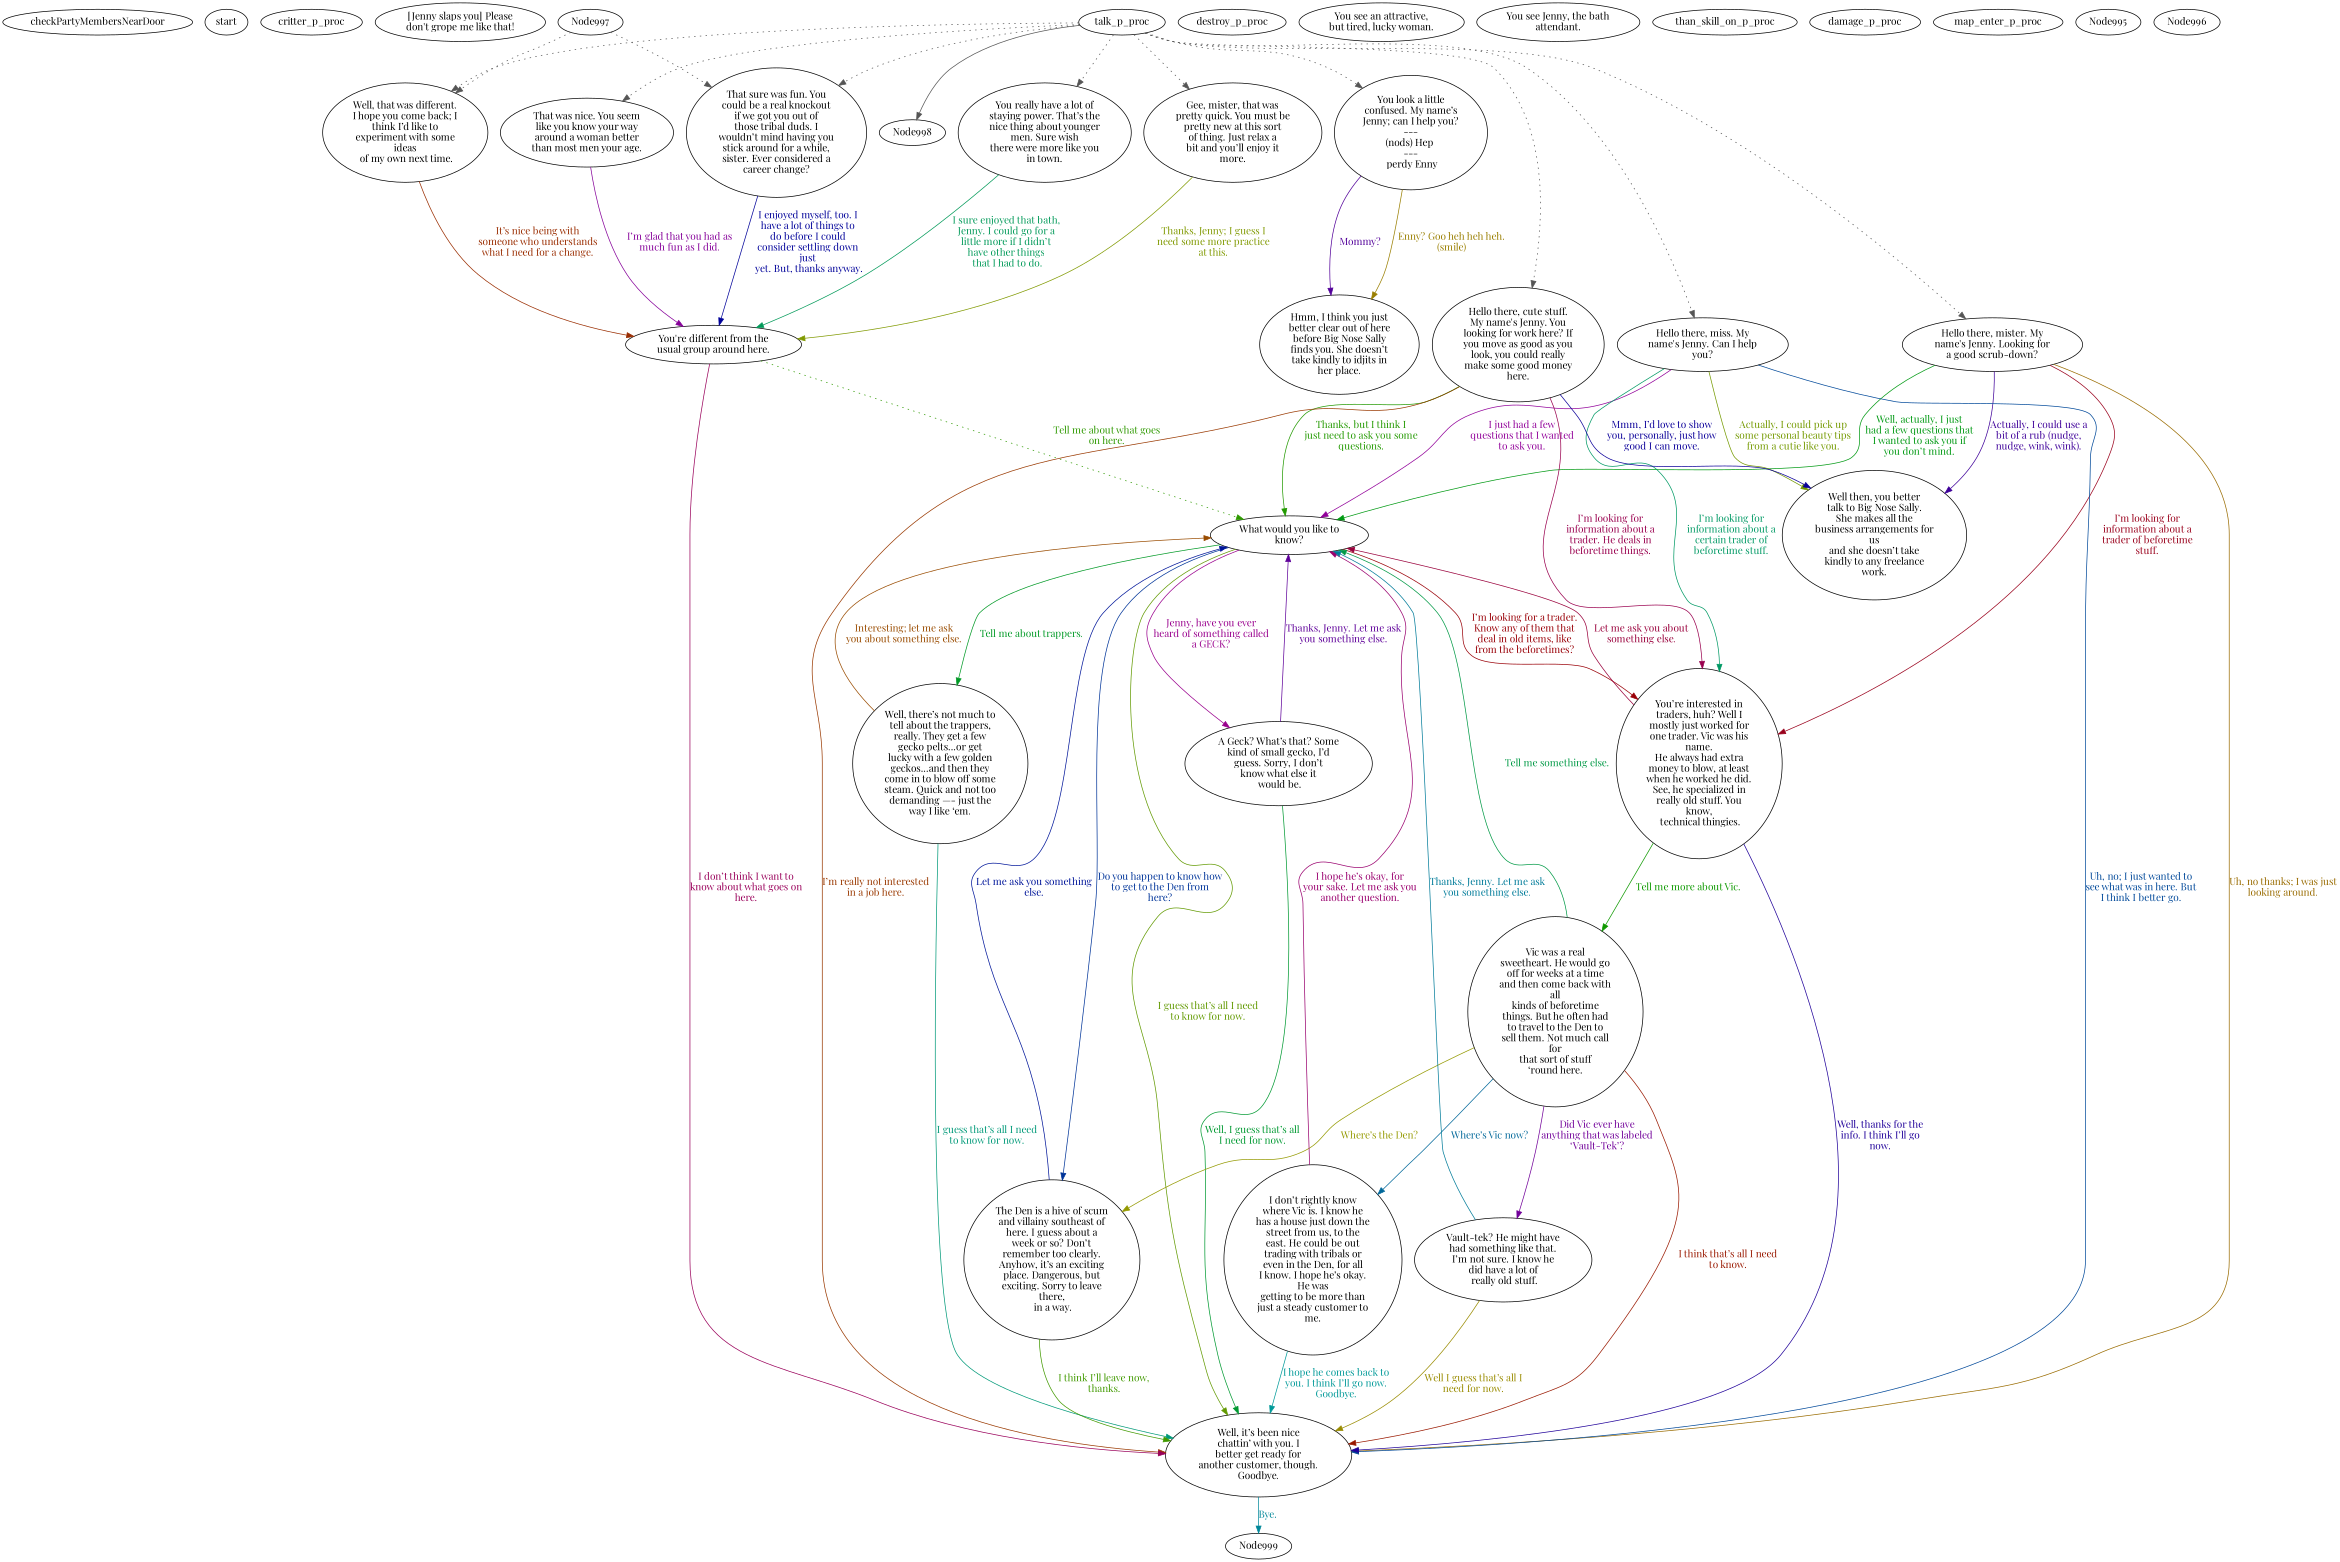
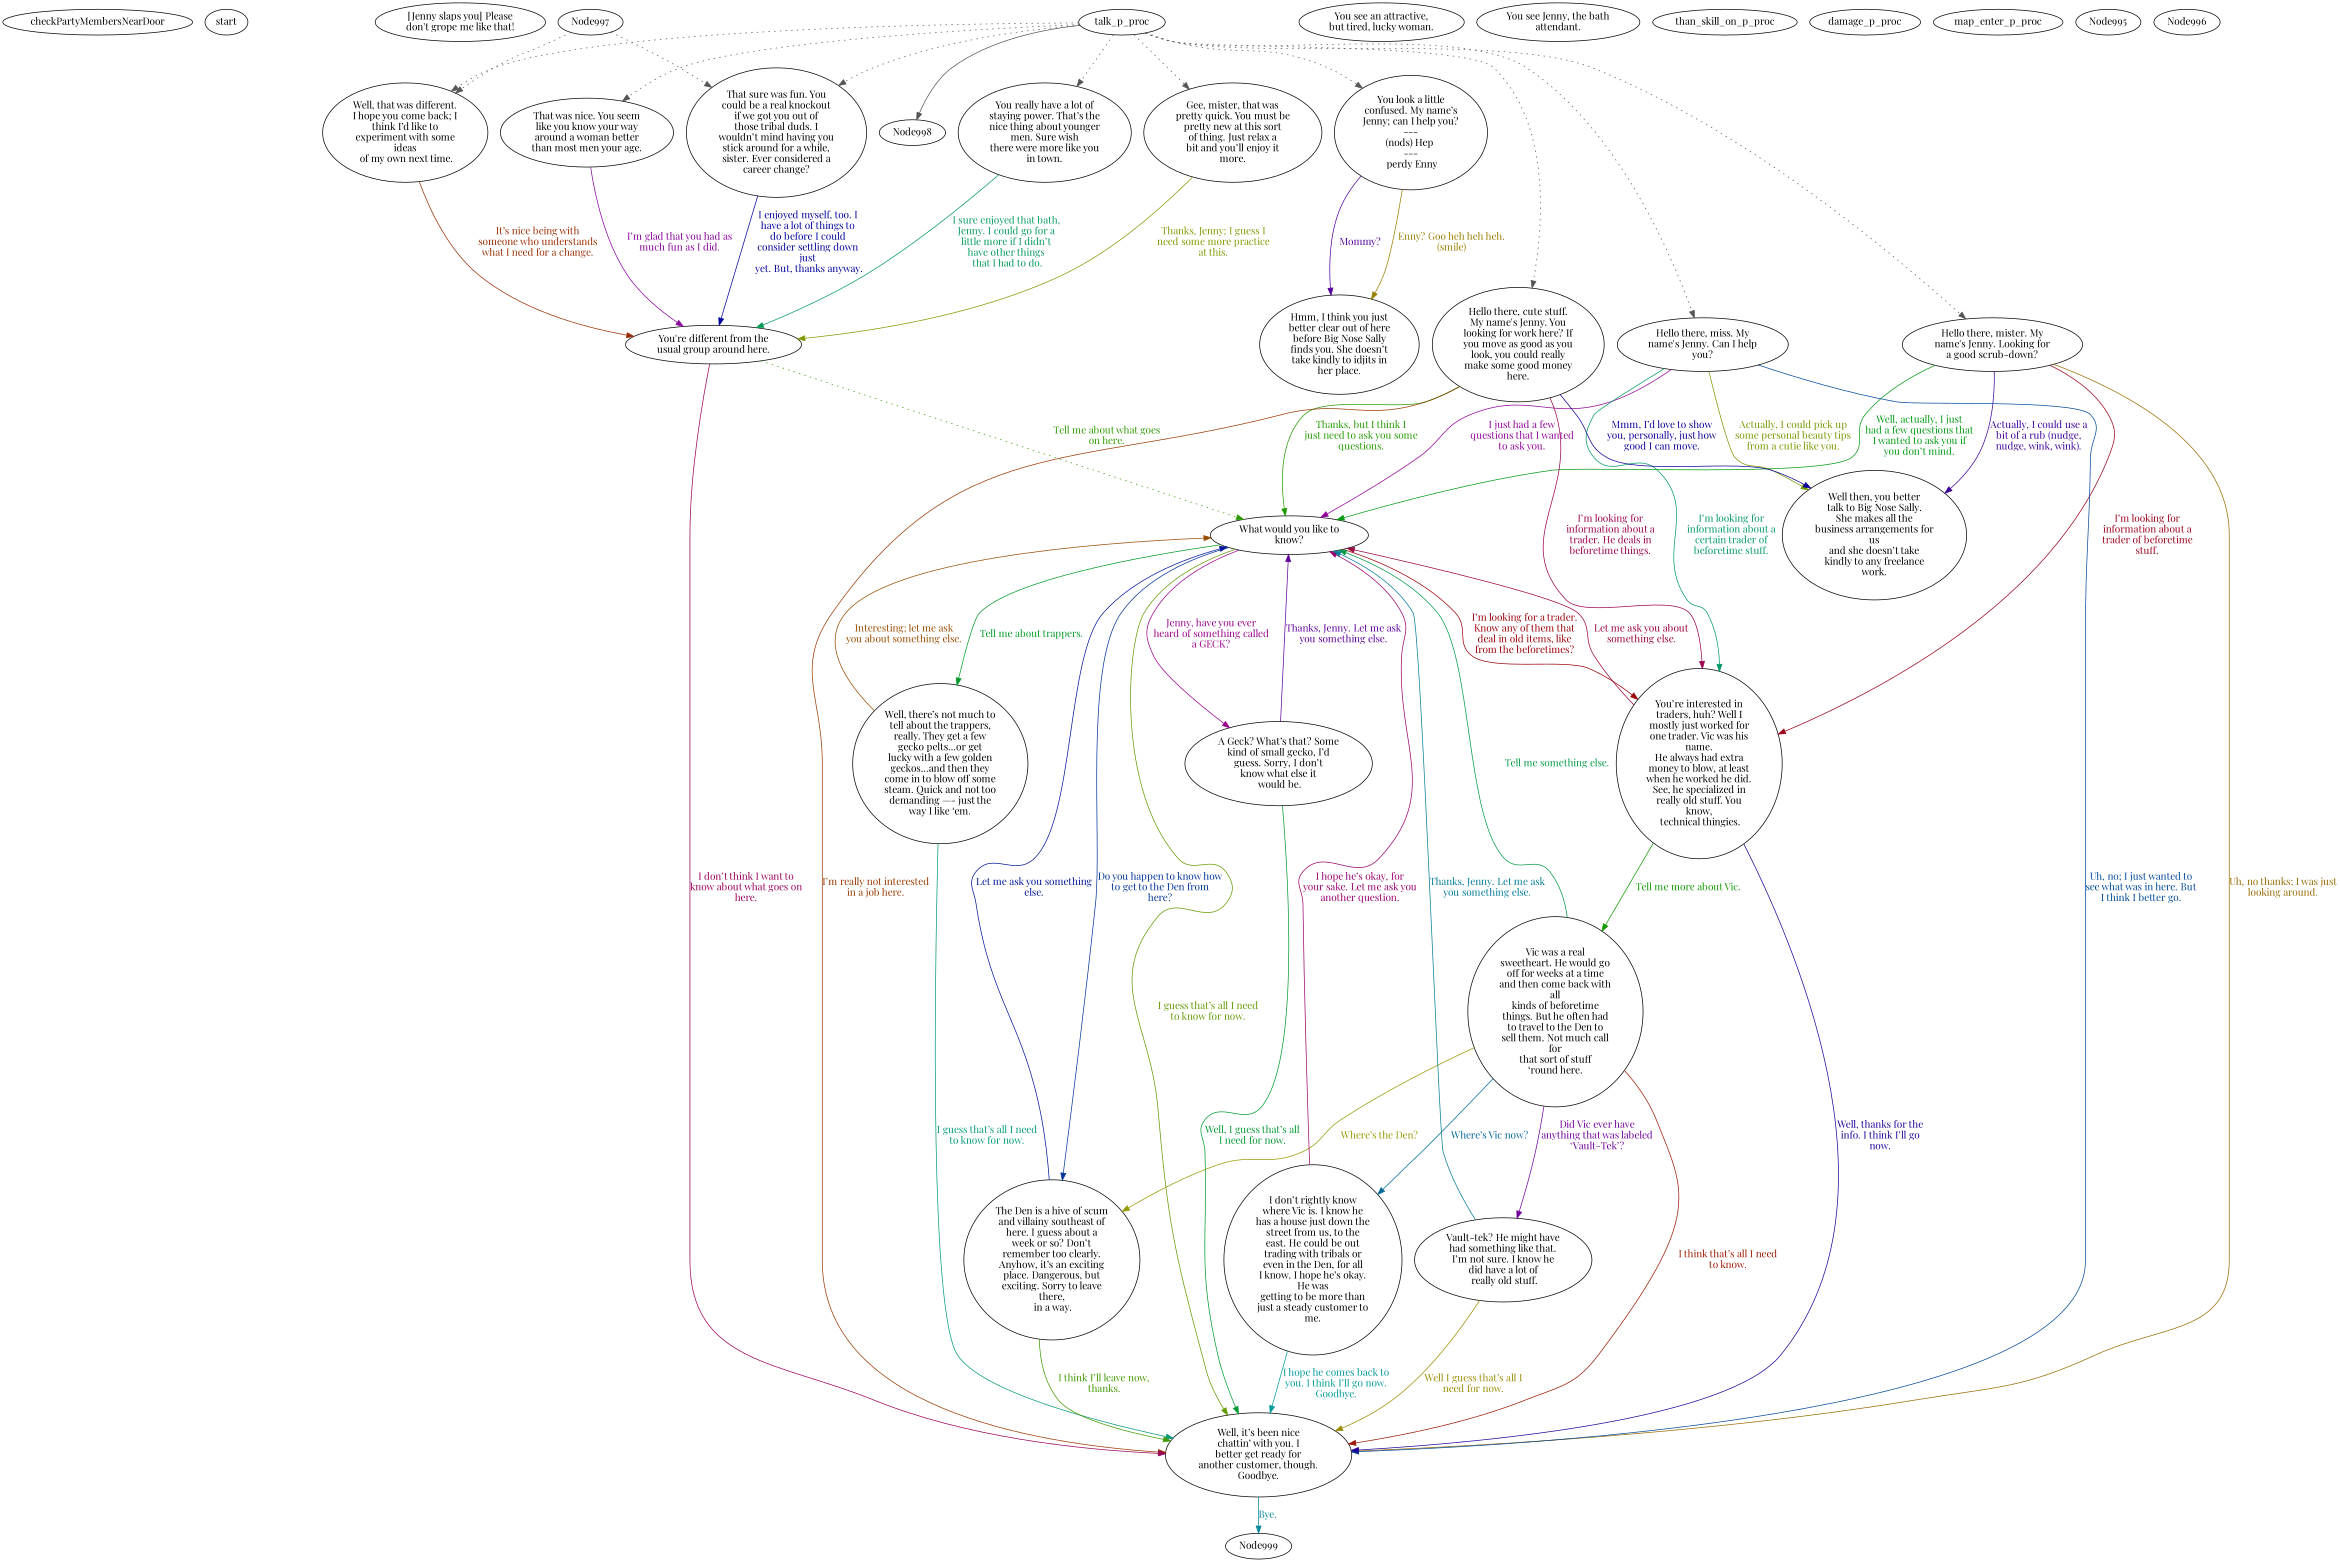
(312, 22) -> none
(1232, 22) -> none
